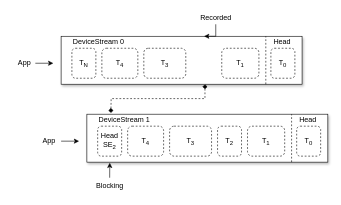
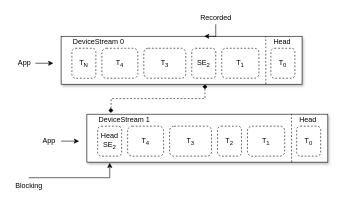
none -> (204, 63)
(110, 186) -> (29, 186)
